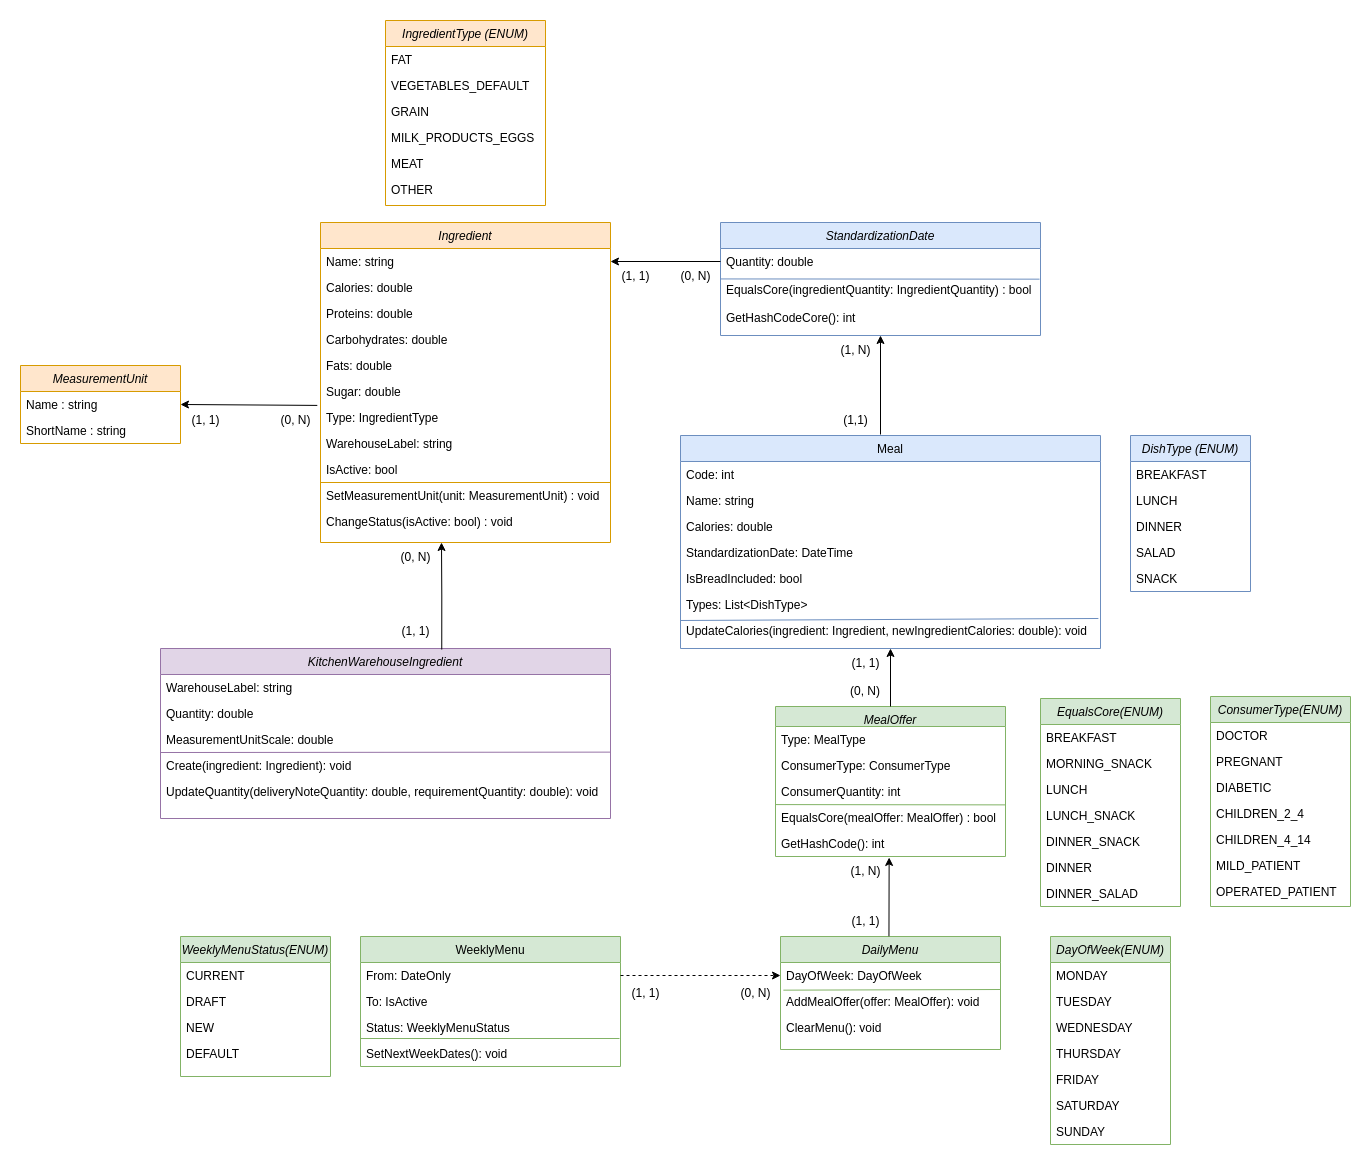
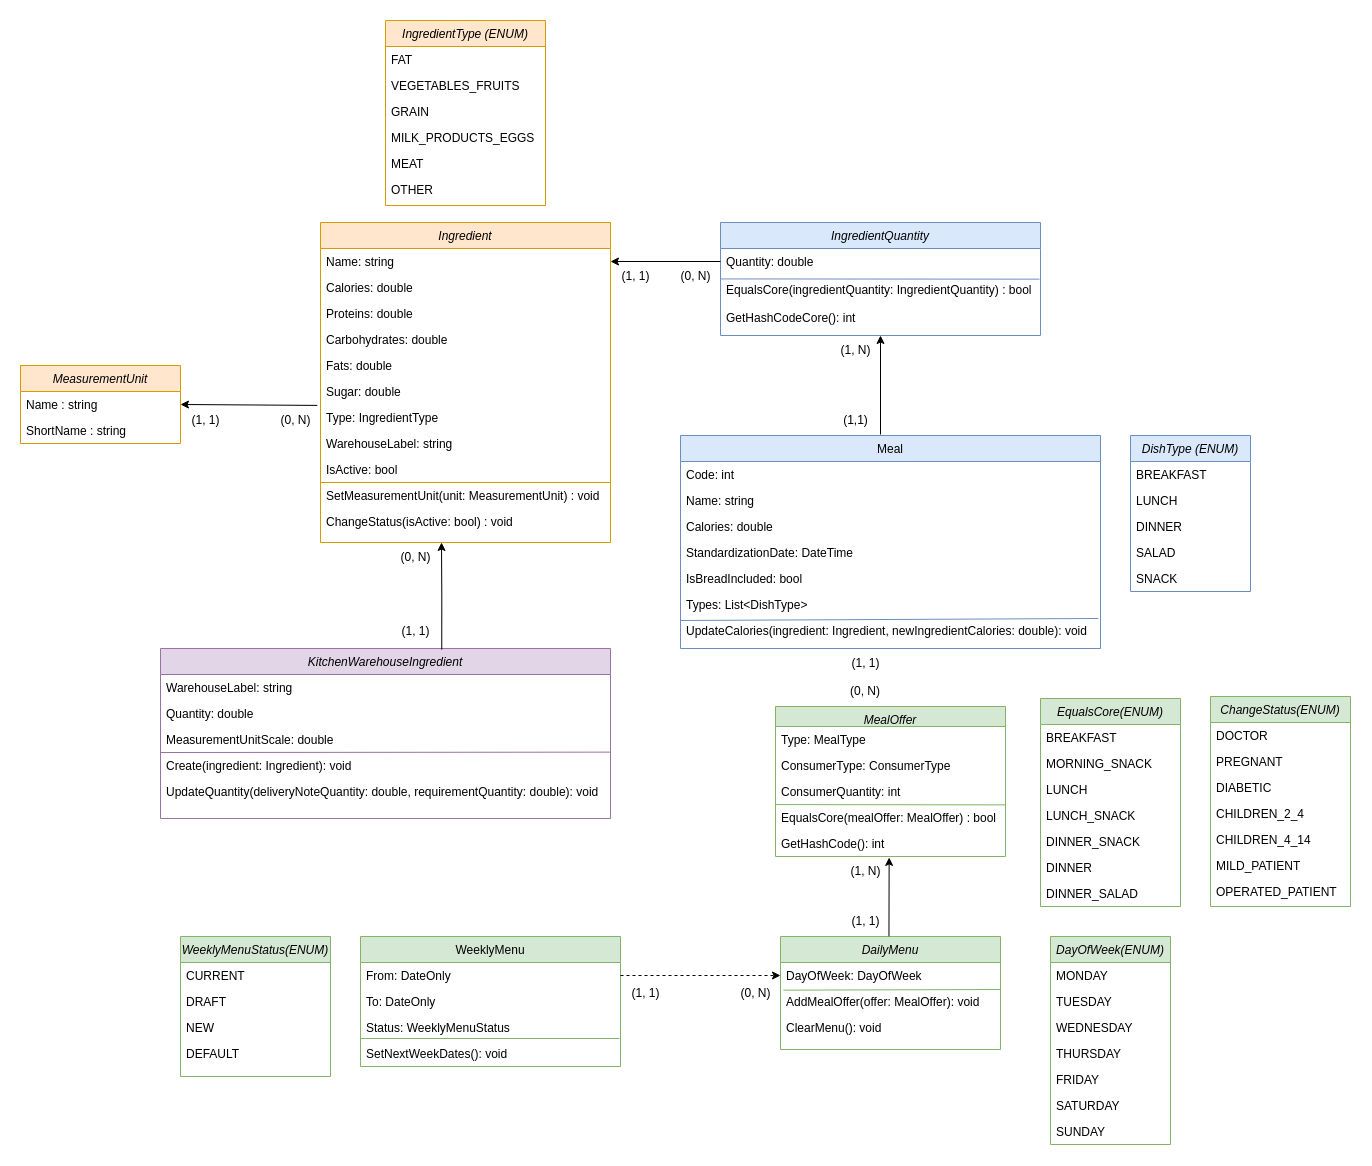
(451, 86) -> (448, 86)
(880, 236) -> (880, 236)
(891, 681) -> none
(1280, 710) -> (1280, 710)
(402, 1002) -> (402, 1002)
